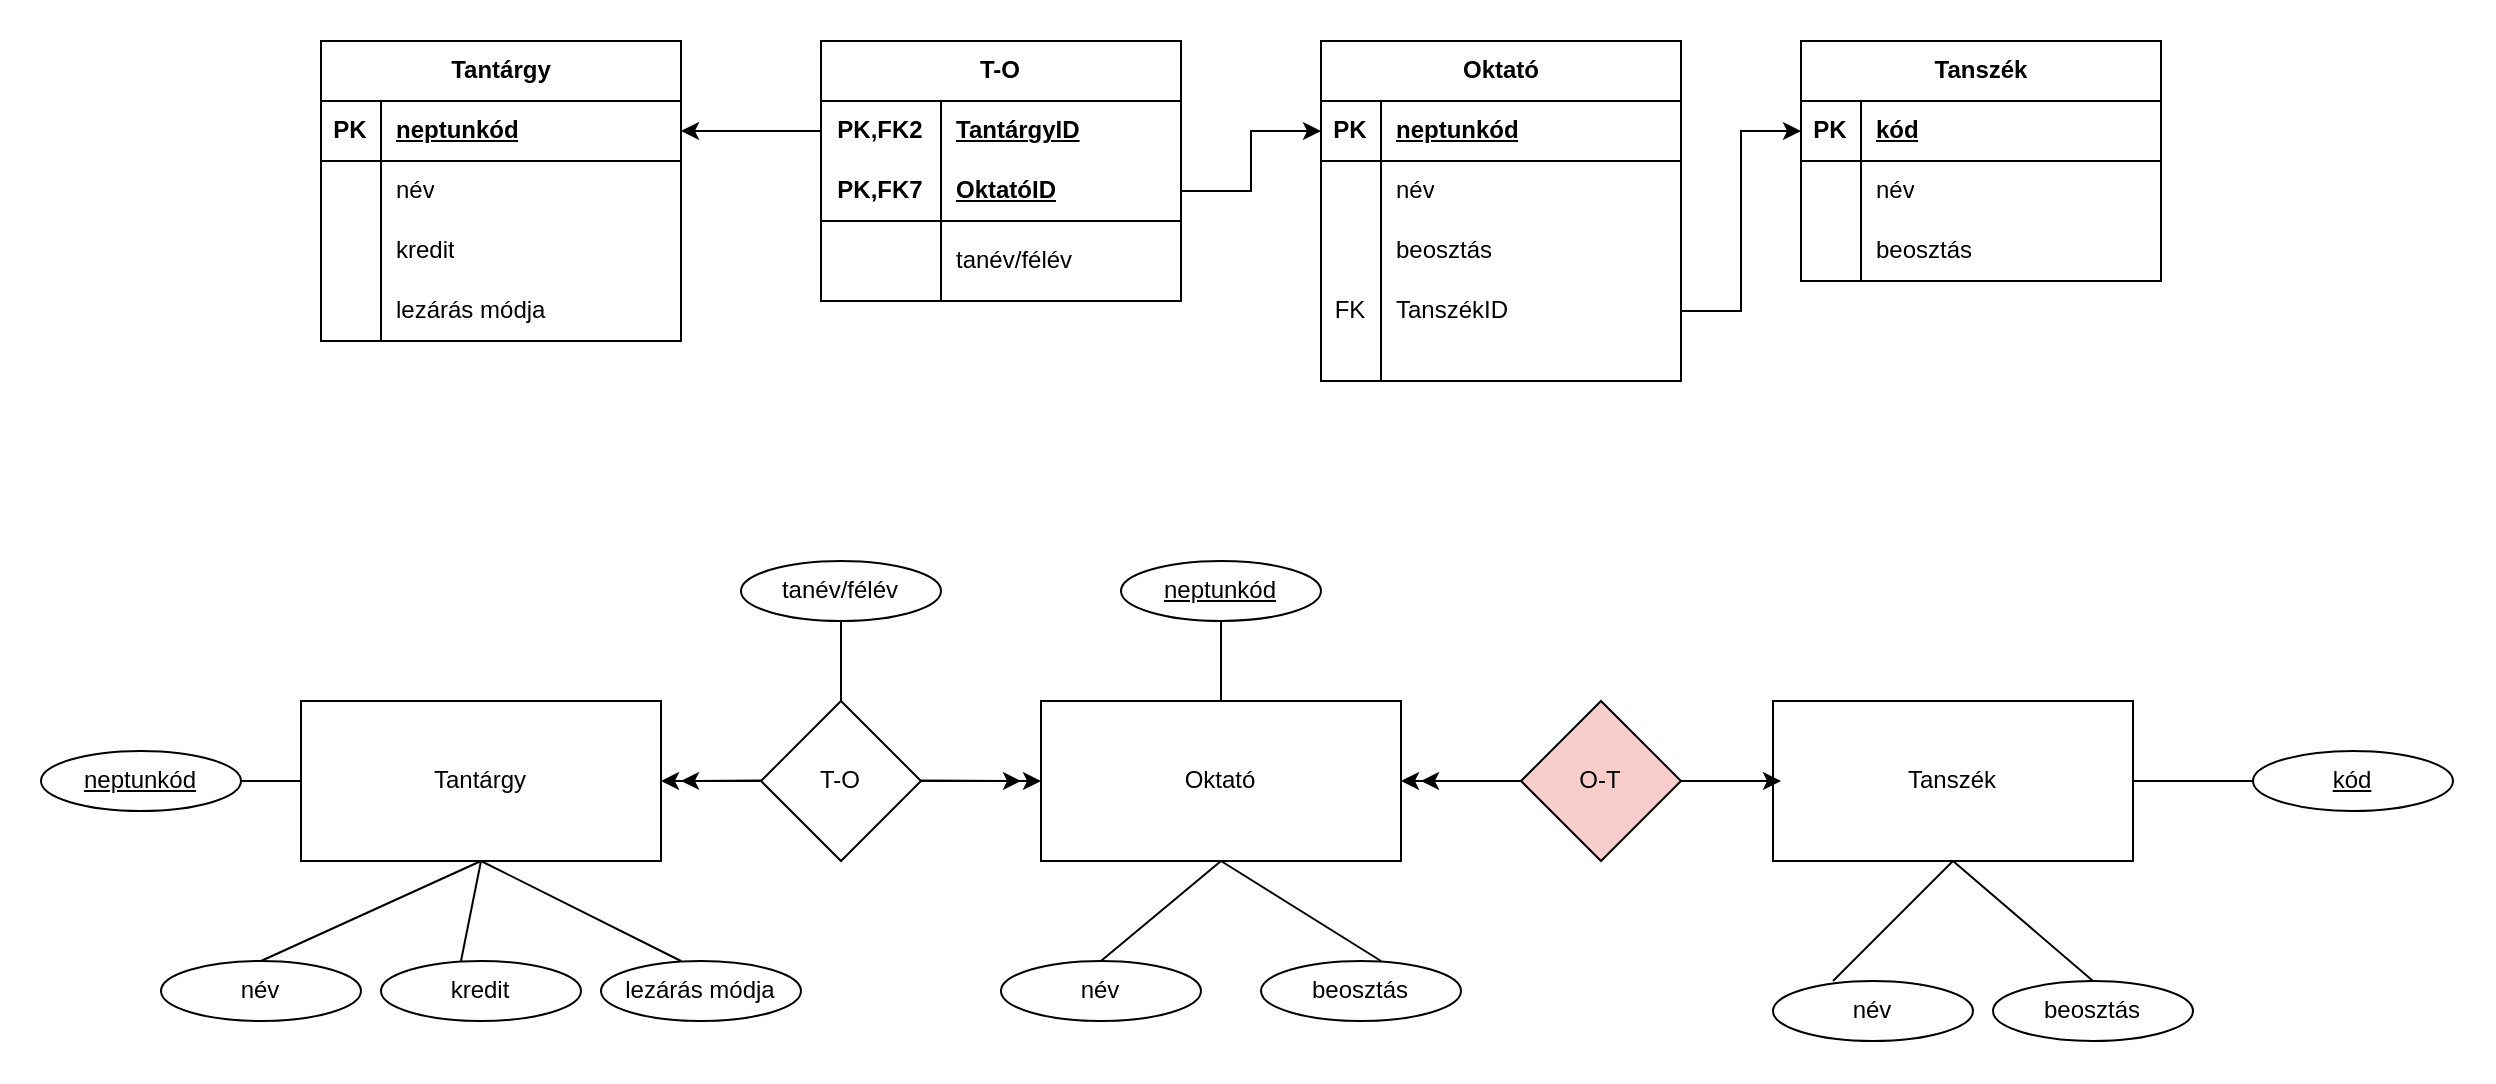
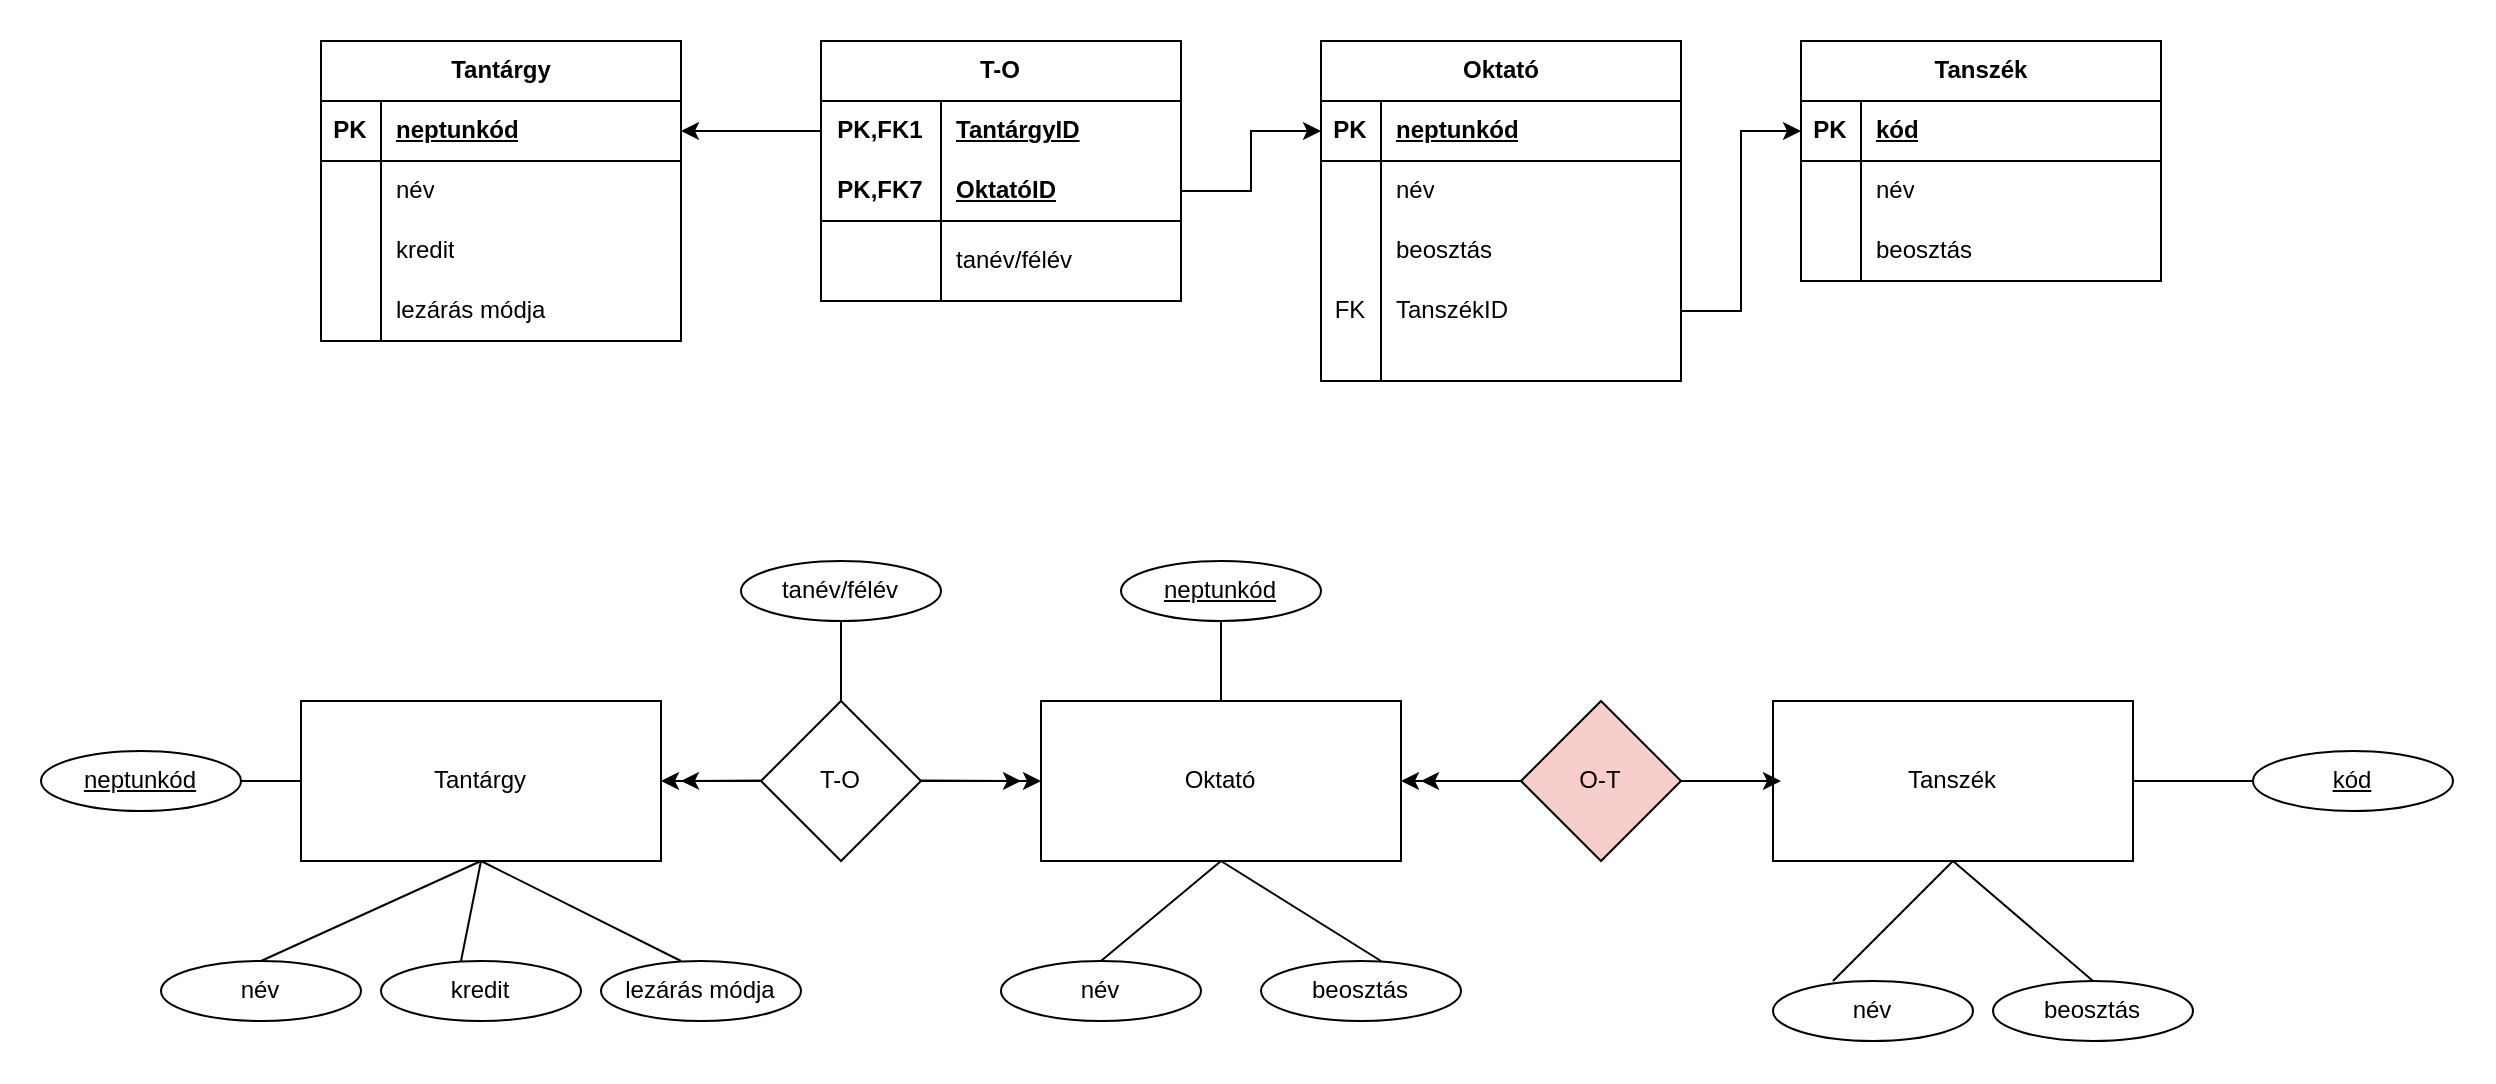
(881, 131) -> (881, 131)
